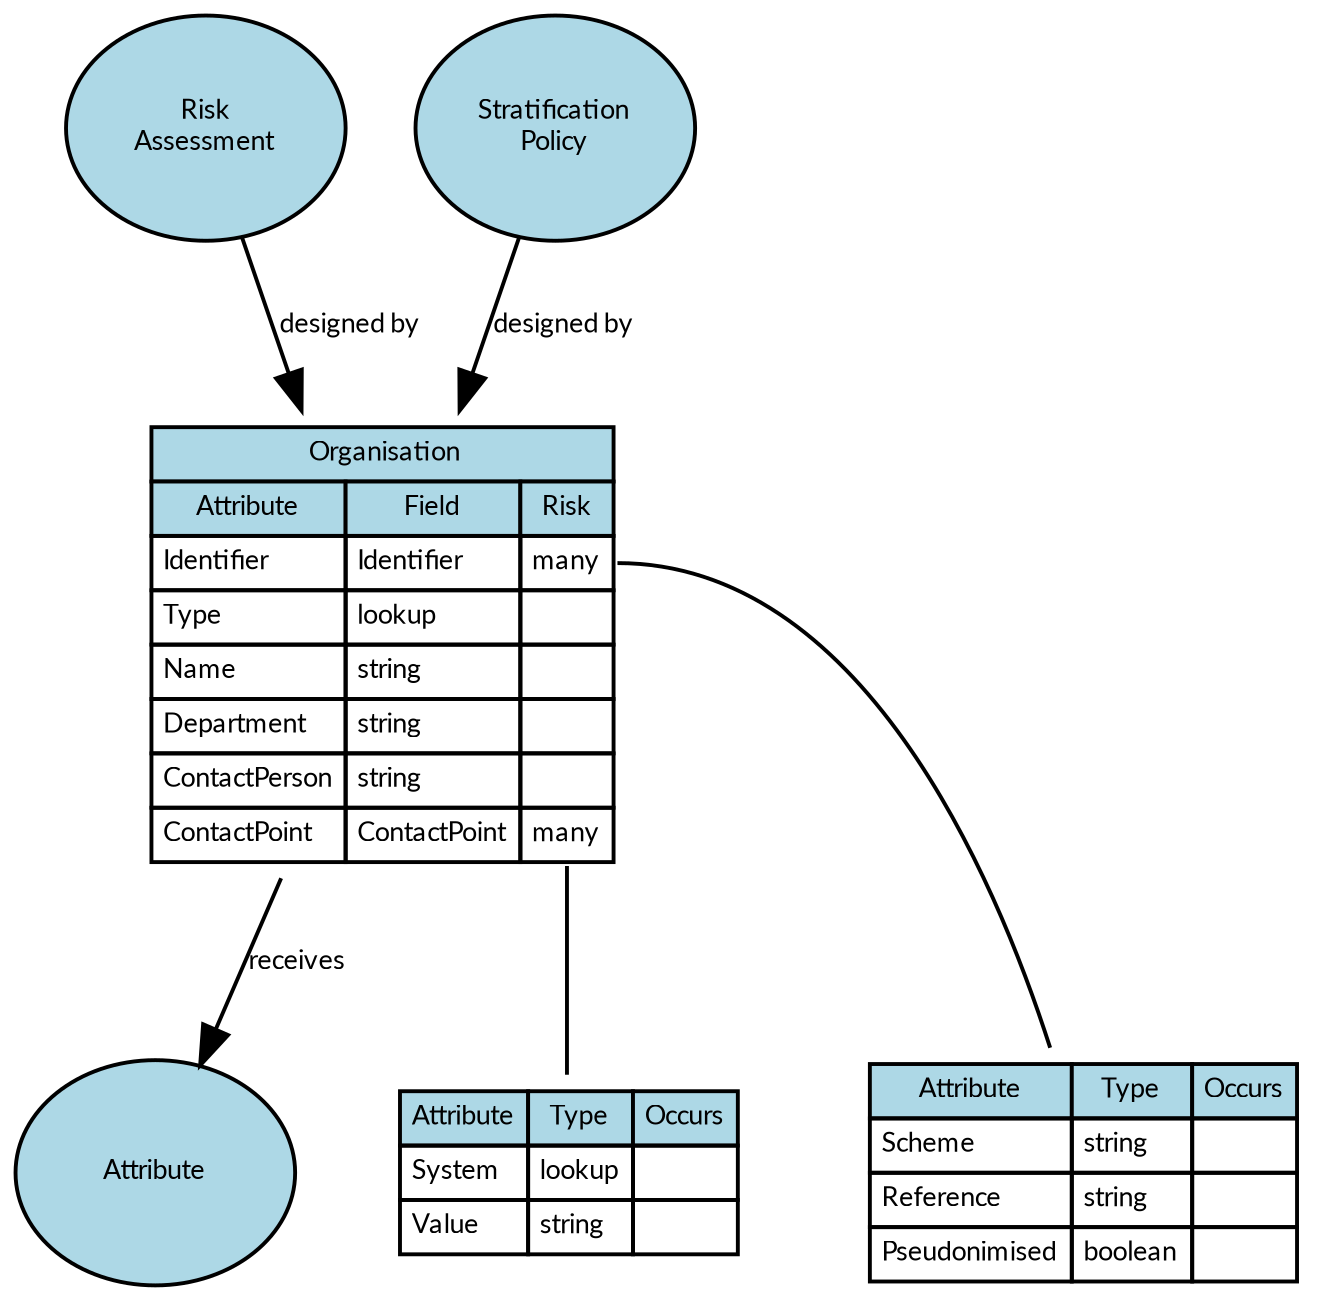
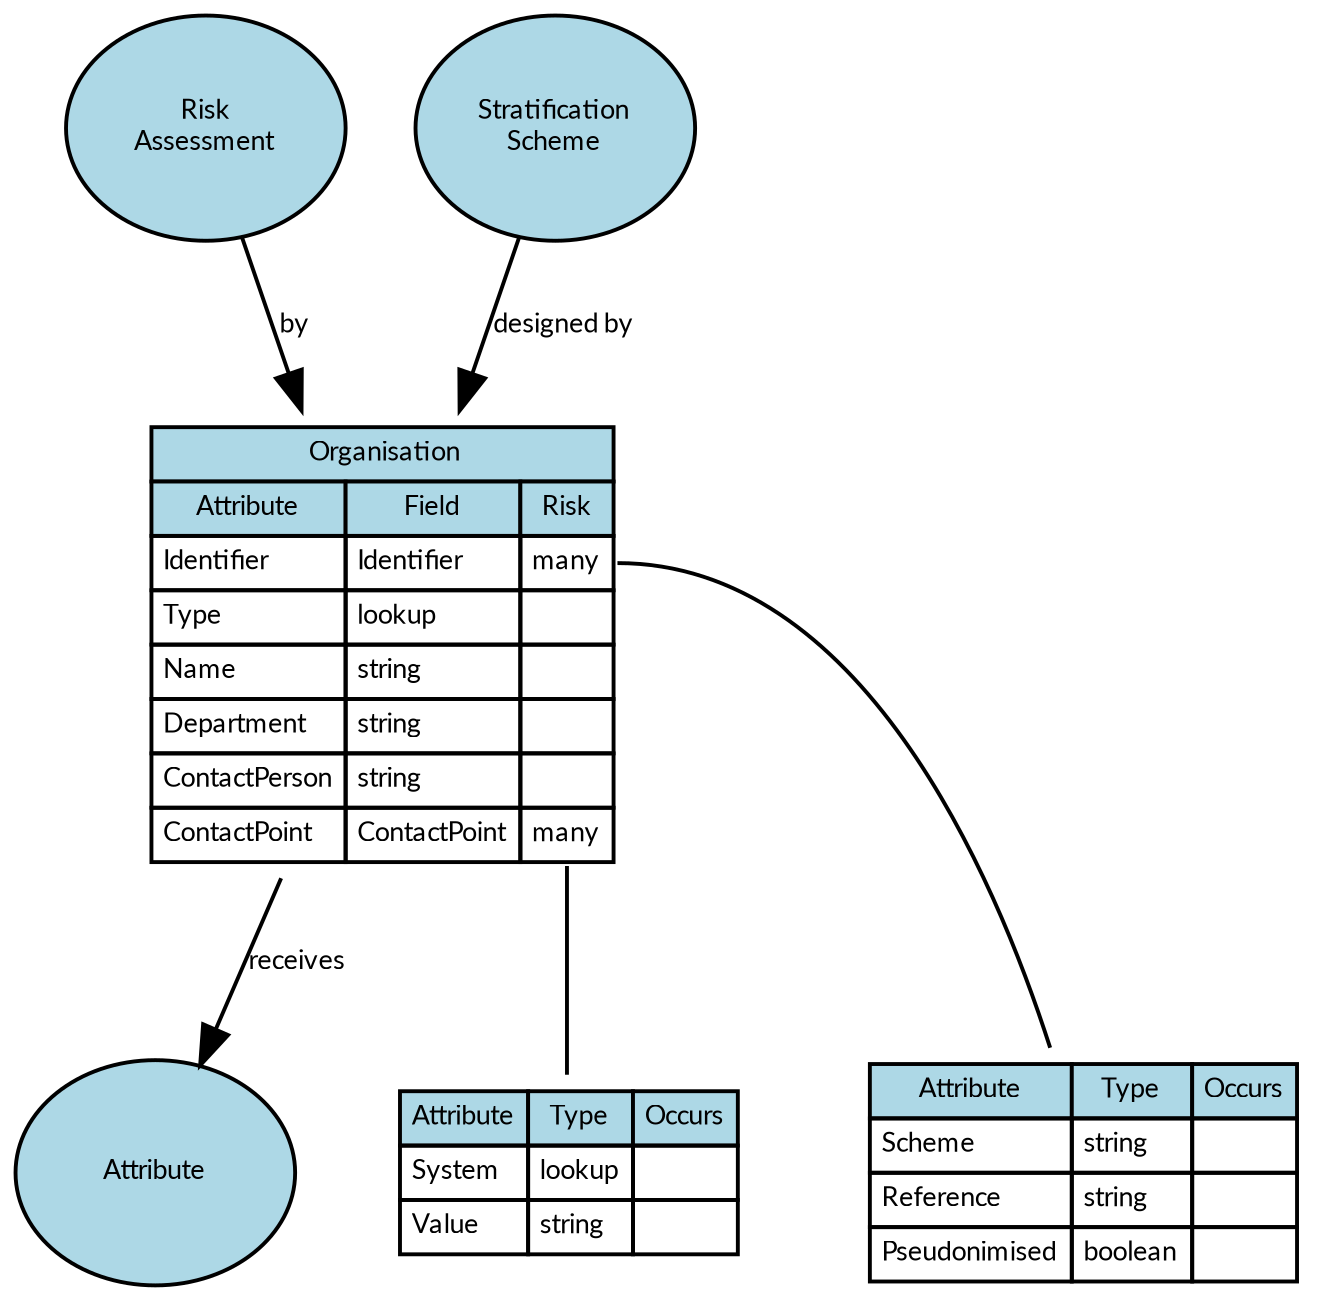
(555, 128) -> (555, 128)
(351, 326) -> (295, 326)
